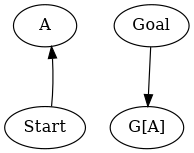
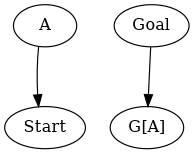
(53, 82) -> (37, 71)
